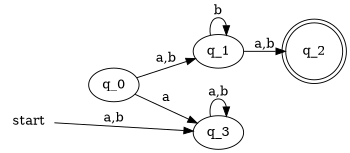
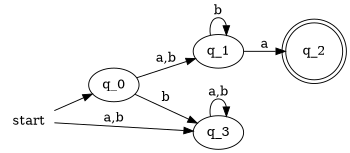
(265, 44) -> (265, 44)
(166, 98) -> (166, 98)
none -> (69, 104)
